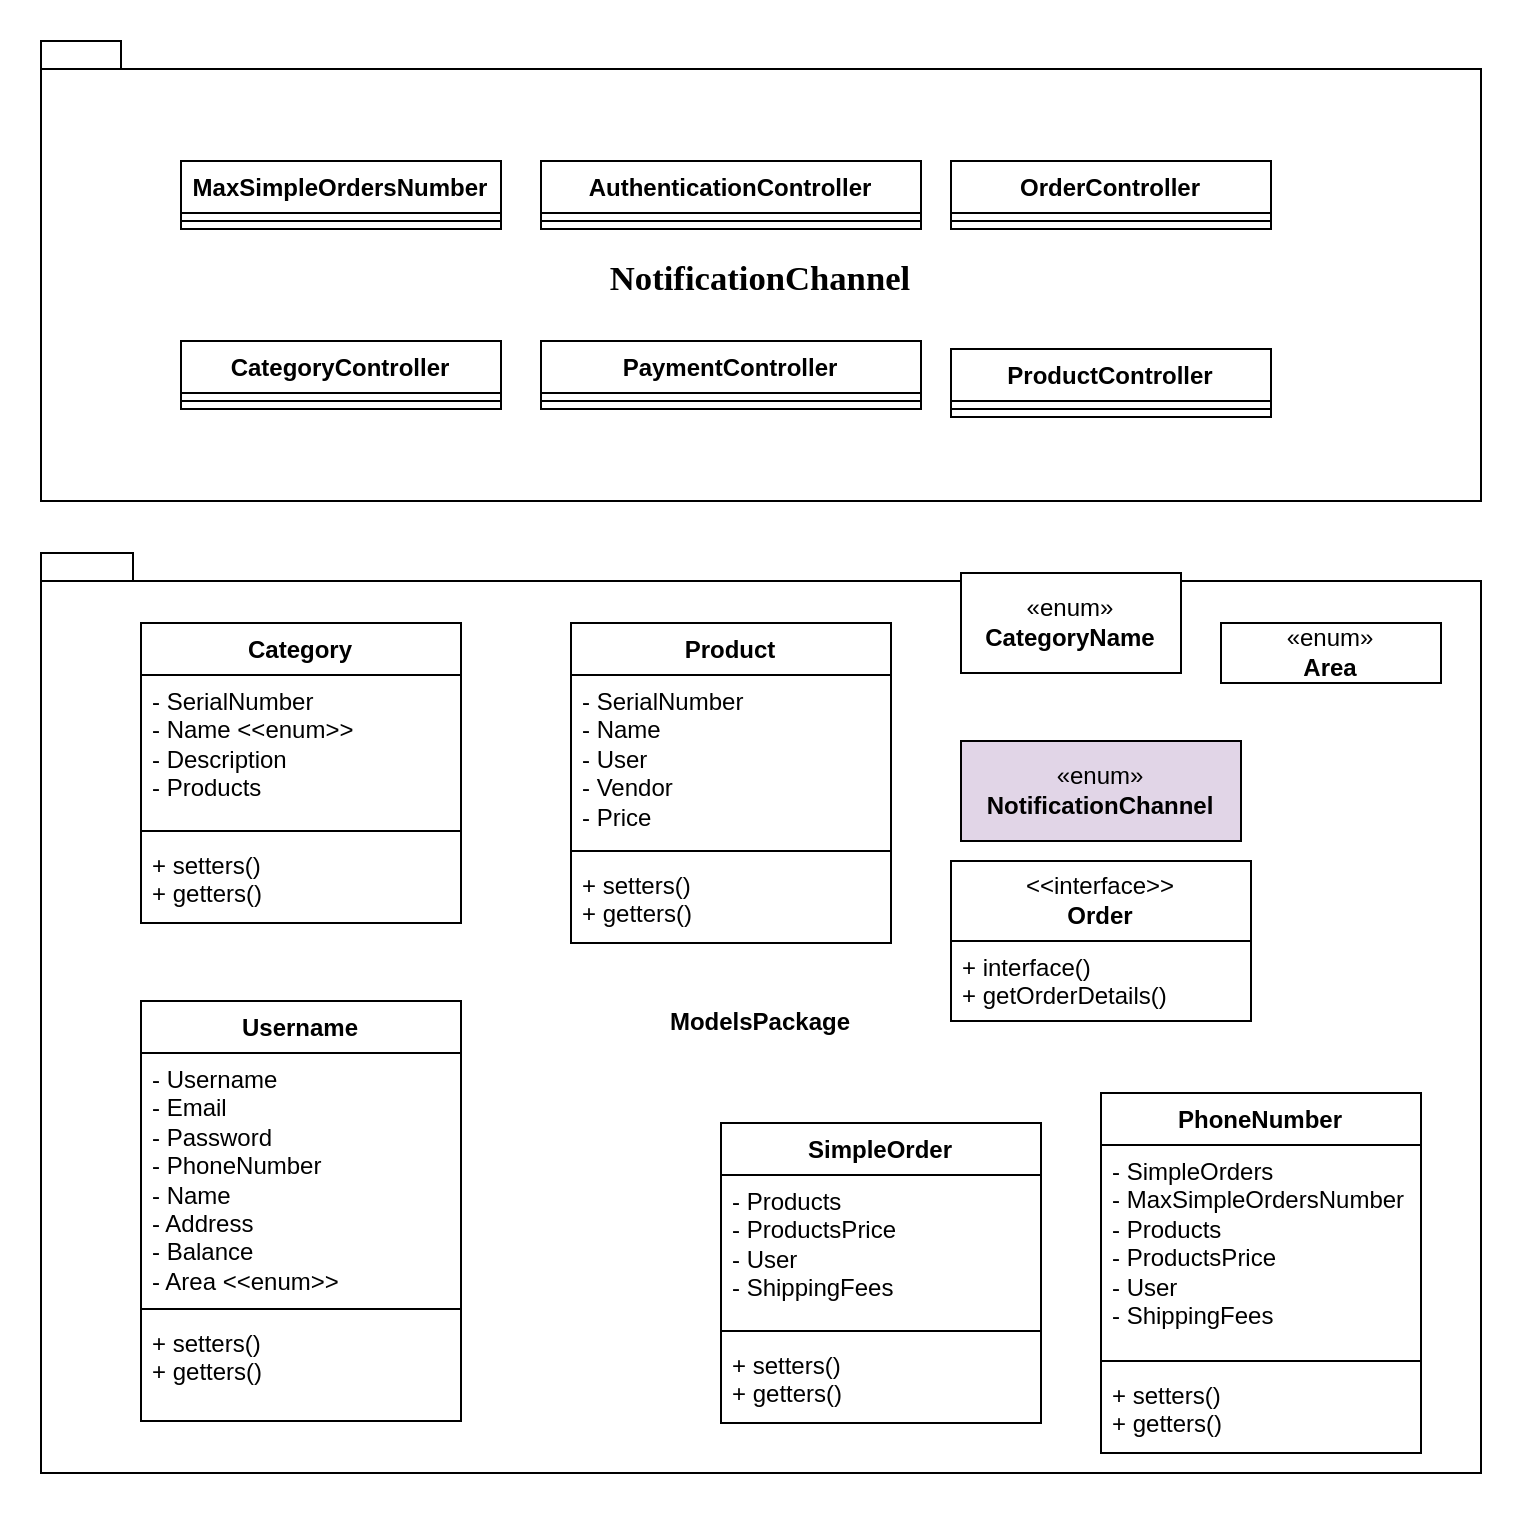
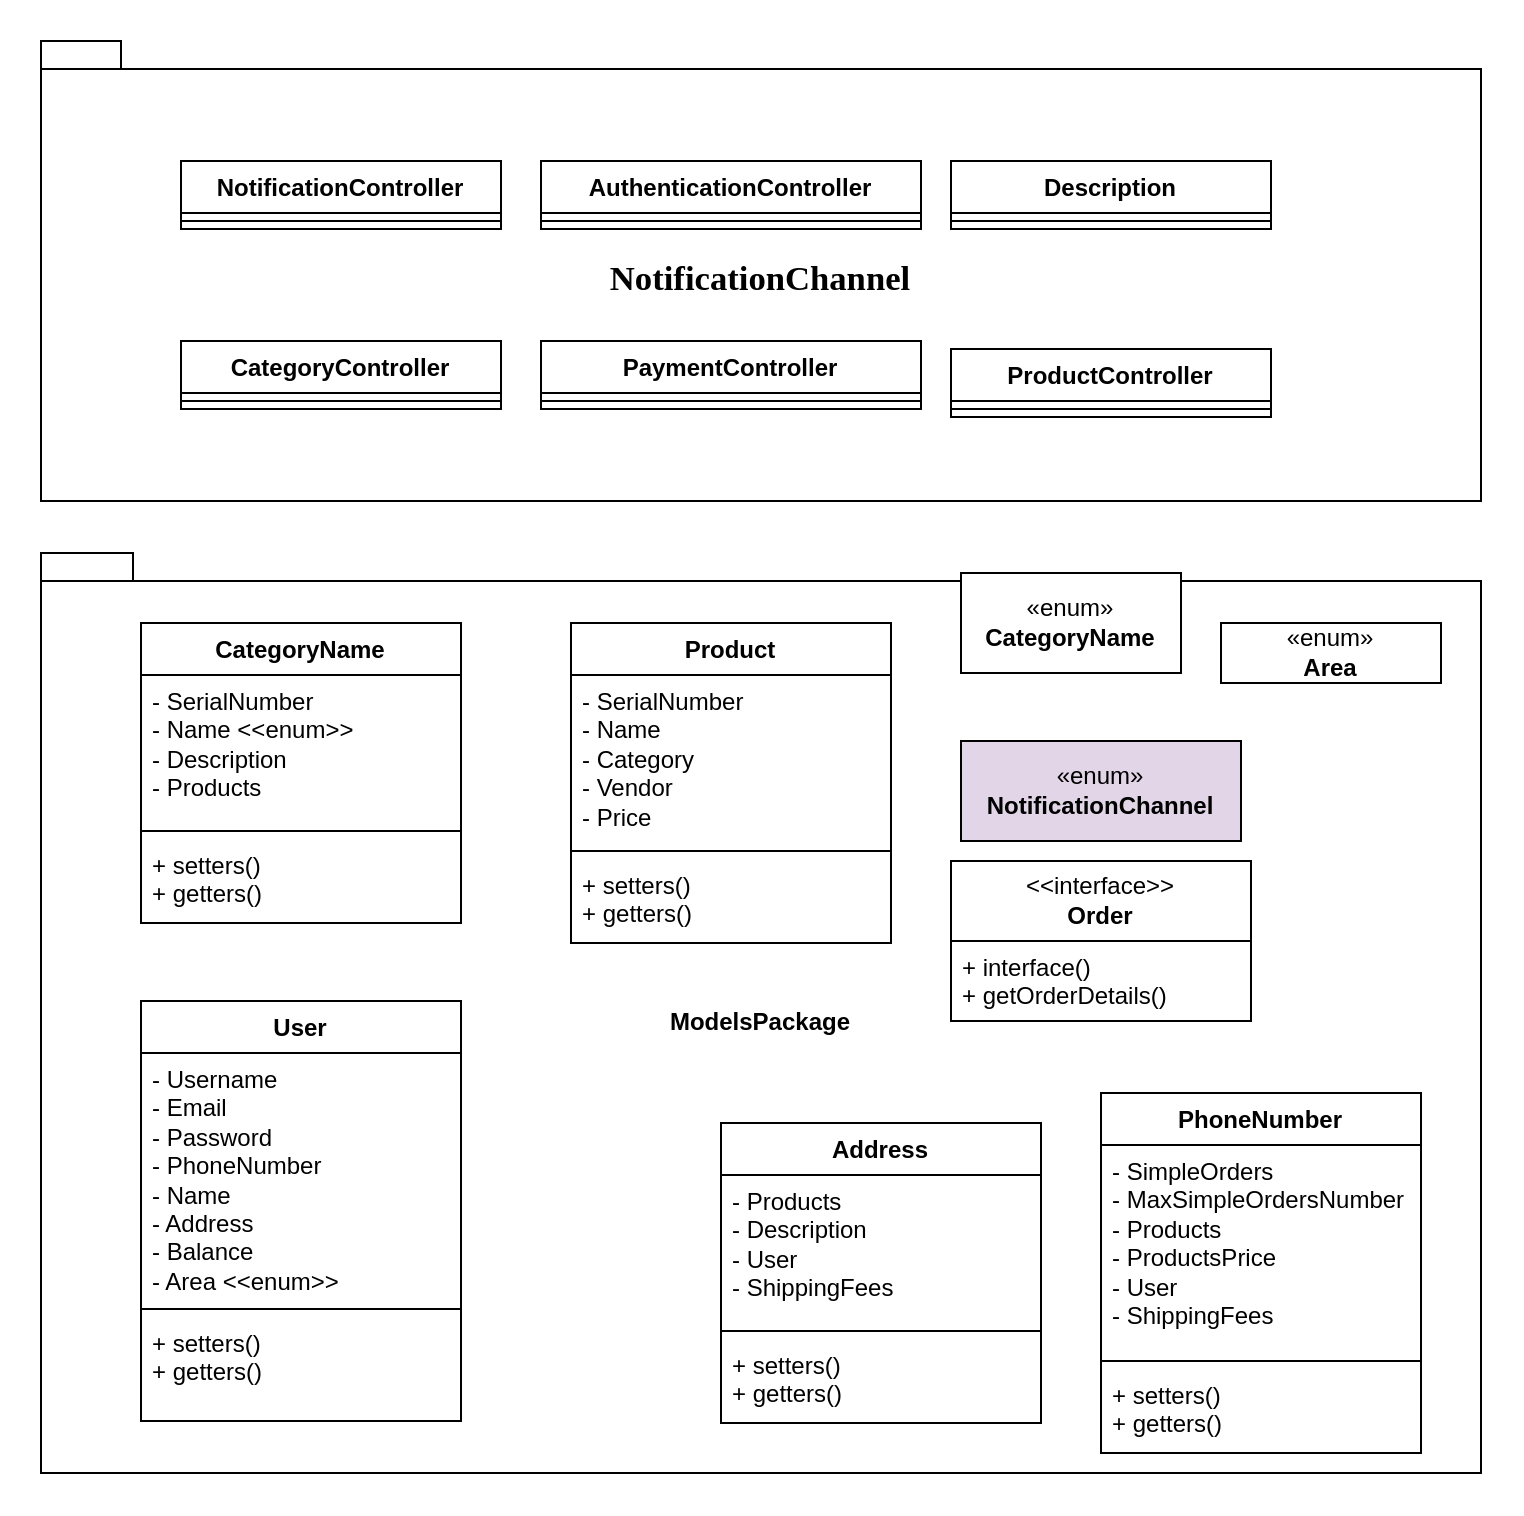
(341, 189) -> (341, 189)
(1111, 189) -> (1111, 189)
(301, 651) -> (301, 651)
(668, 761) -> (668, 761)
(301, 1029) -> (301, 1029)
(881, 1151) -> (881, 1151)
(828, 1247) -> (818, 1247)
